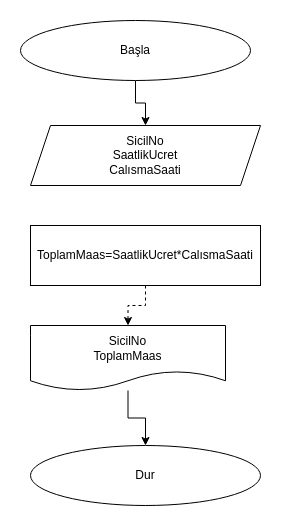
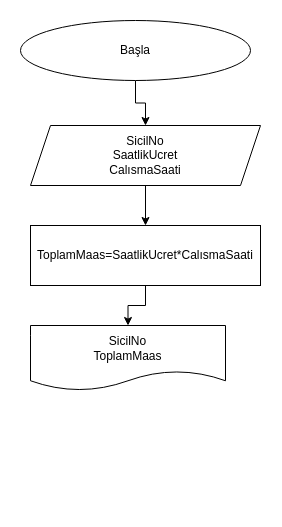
none -> (146, 202)
(141, 306) -> (141, 306)
(133, 418) -> none
(146, 476) -> none
